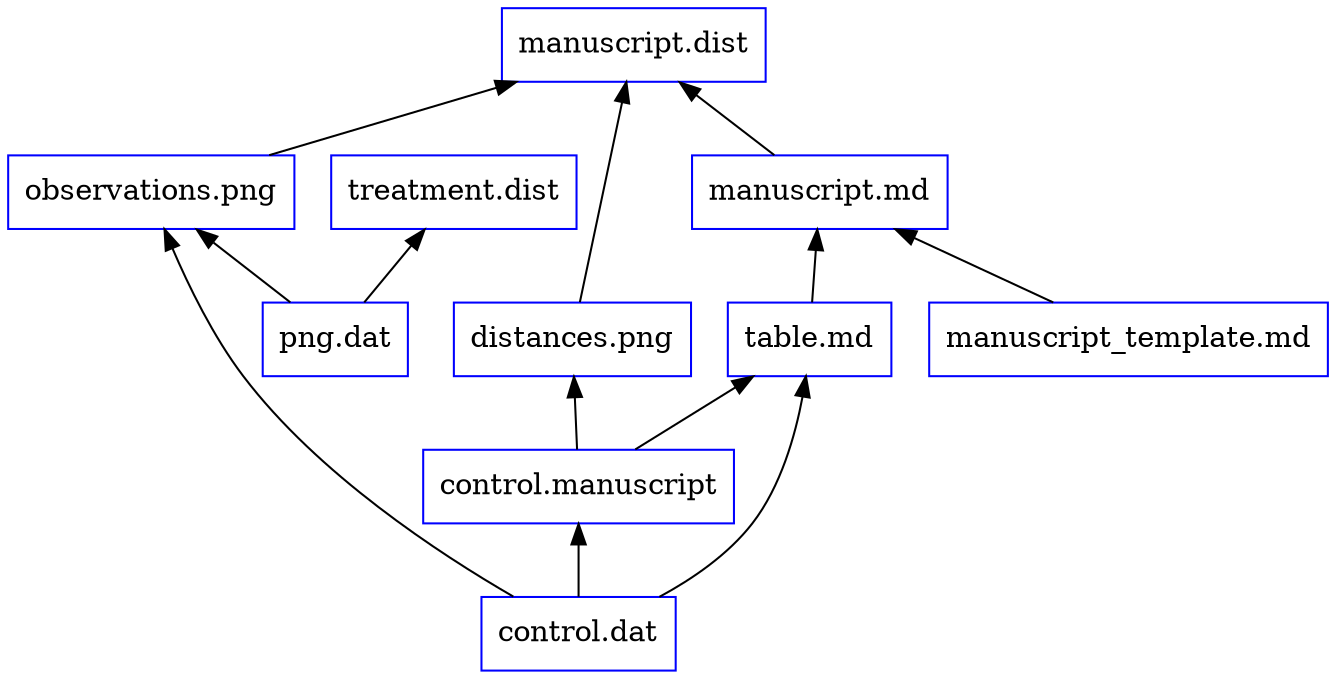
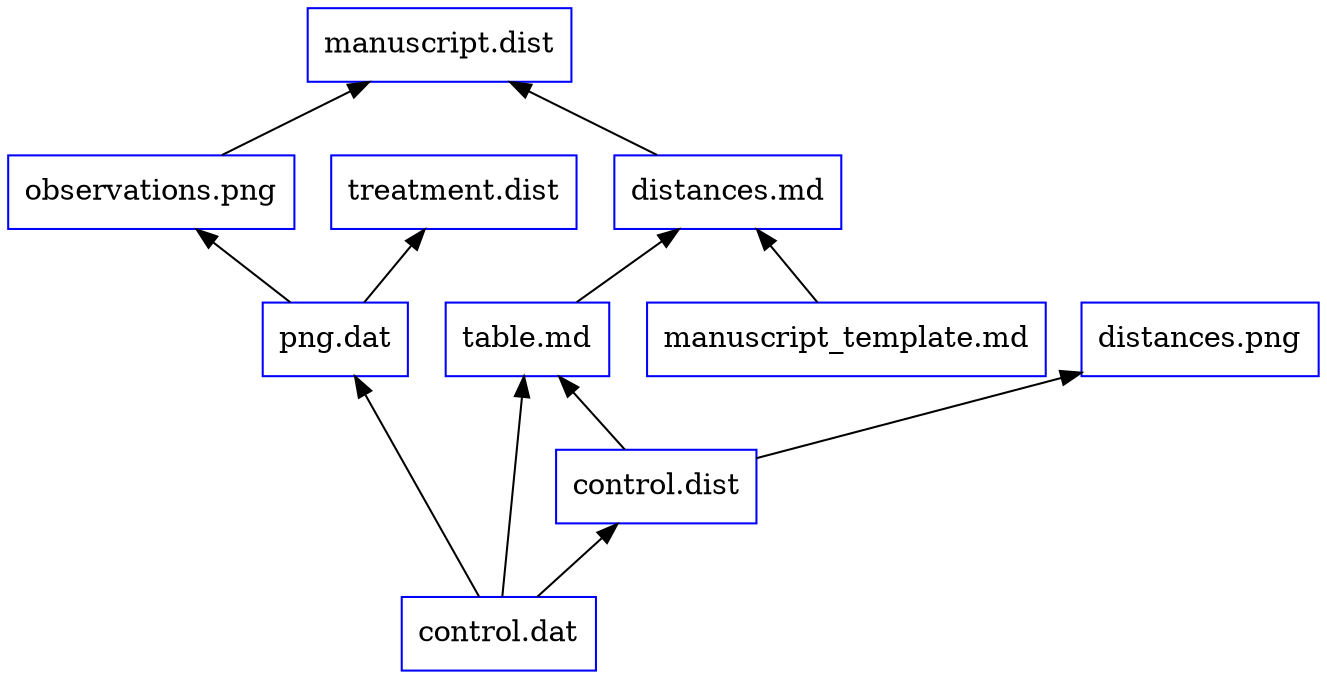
(820, 192) -> (728, 192)
(601, 202) -> none
(312, 451) -> (422, 496)
(579, 487) -> (656, 487)
